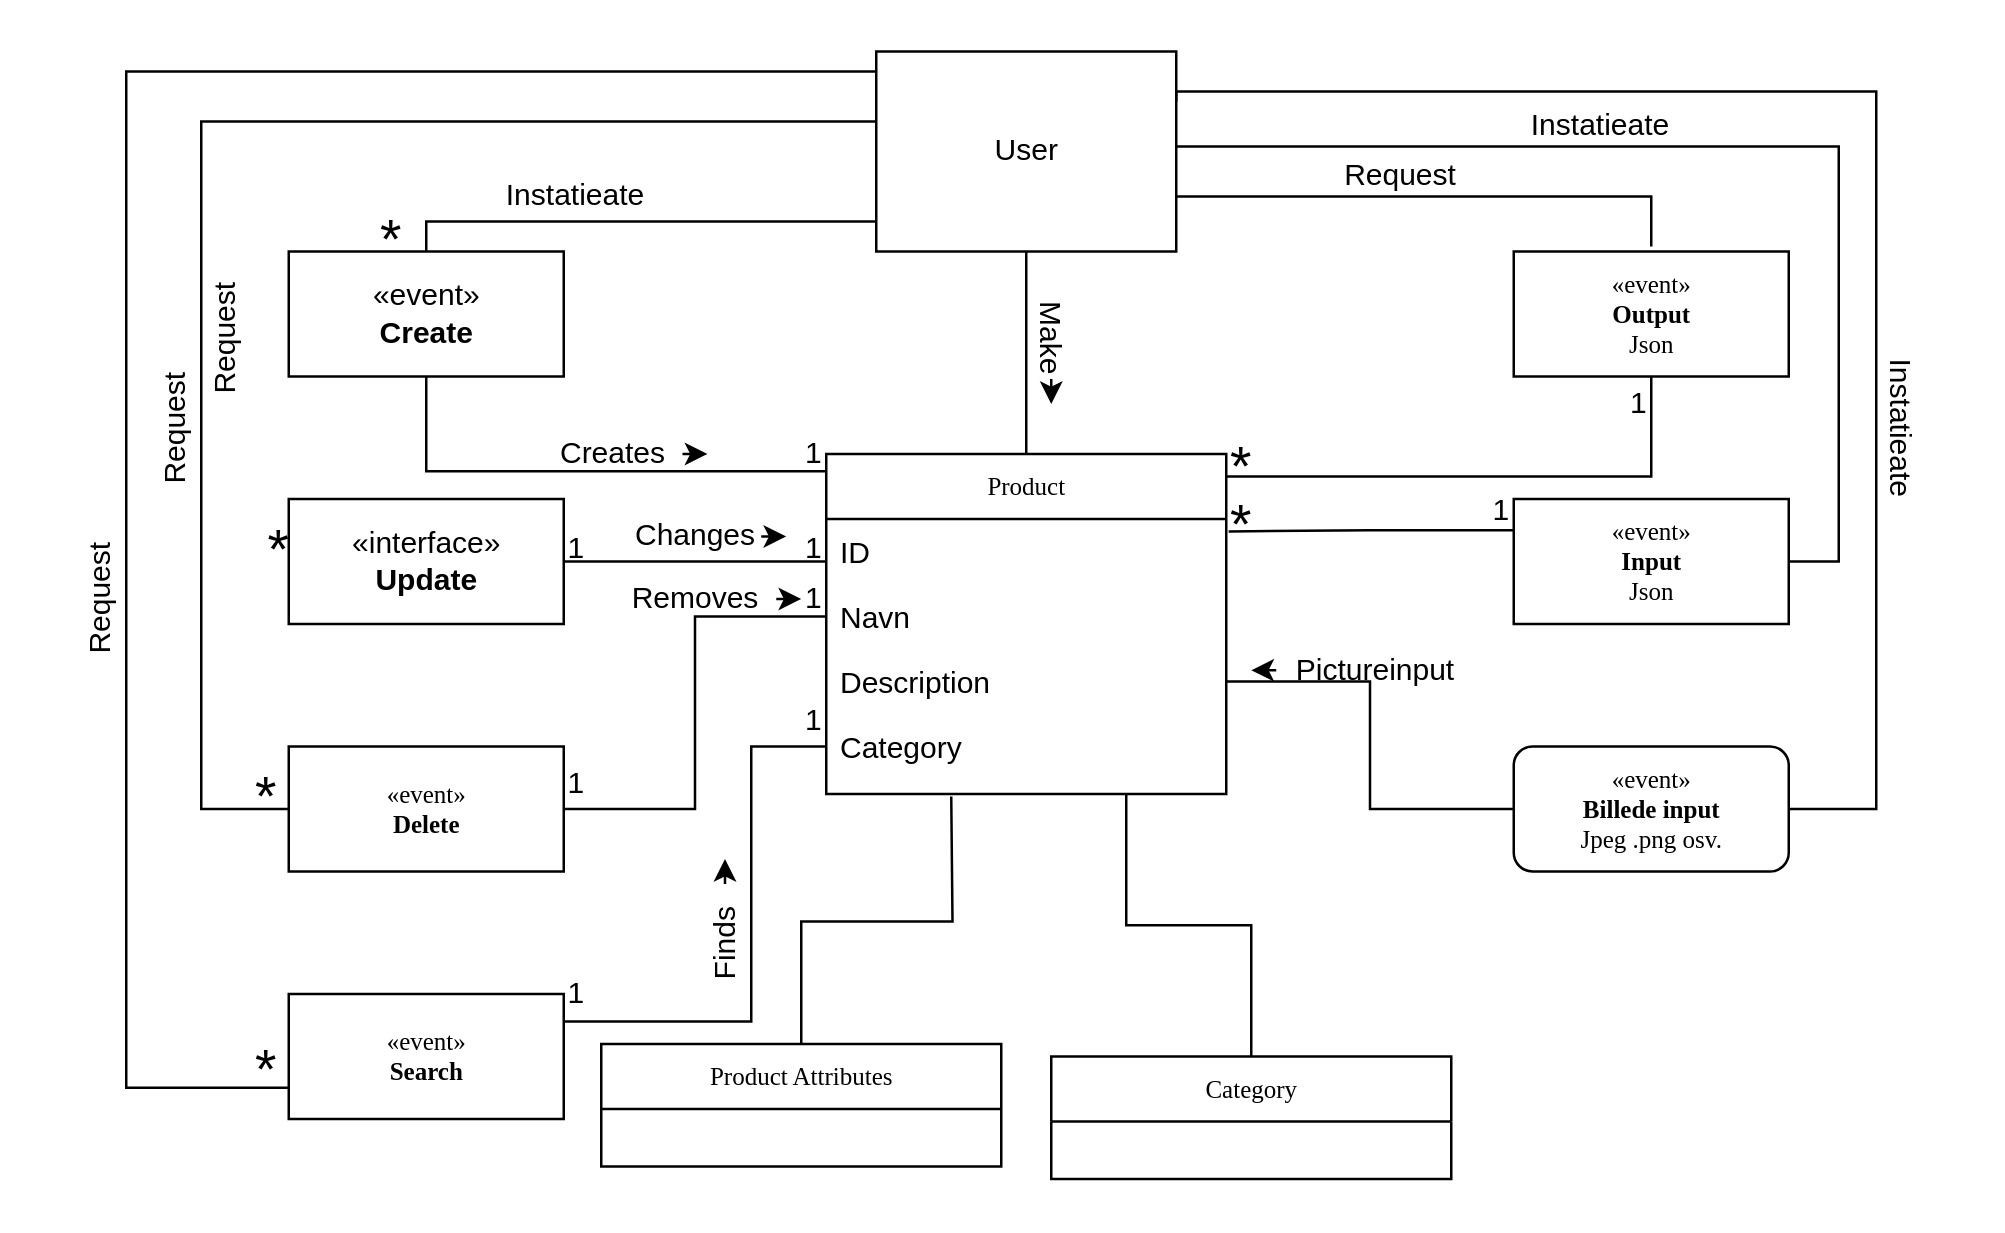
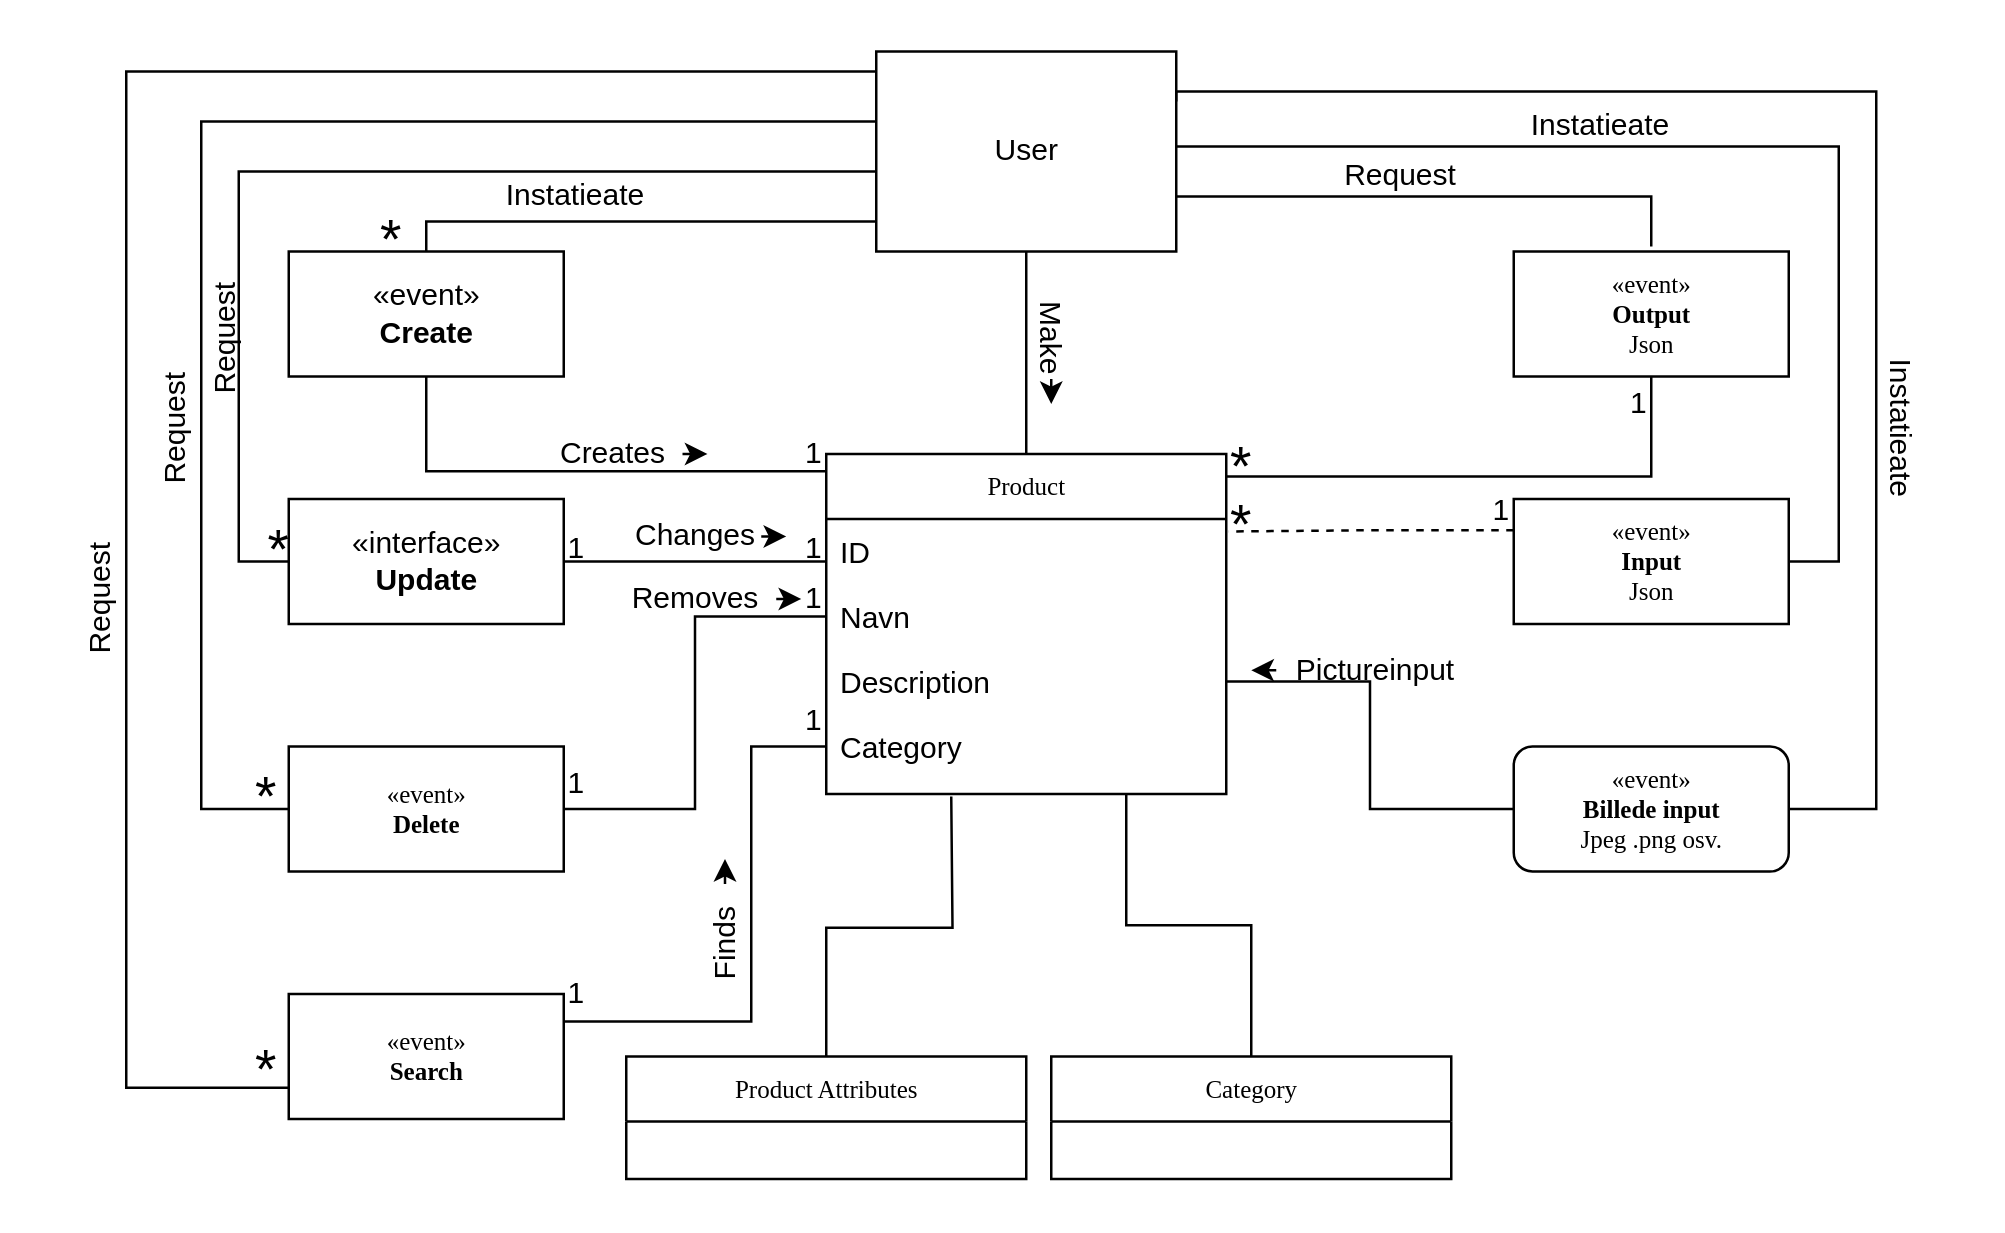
none -> (338, 171)
(1368, 530) -> (1368, 530)
(801, 1105) -> (826, 1118)
